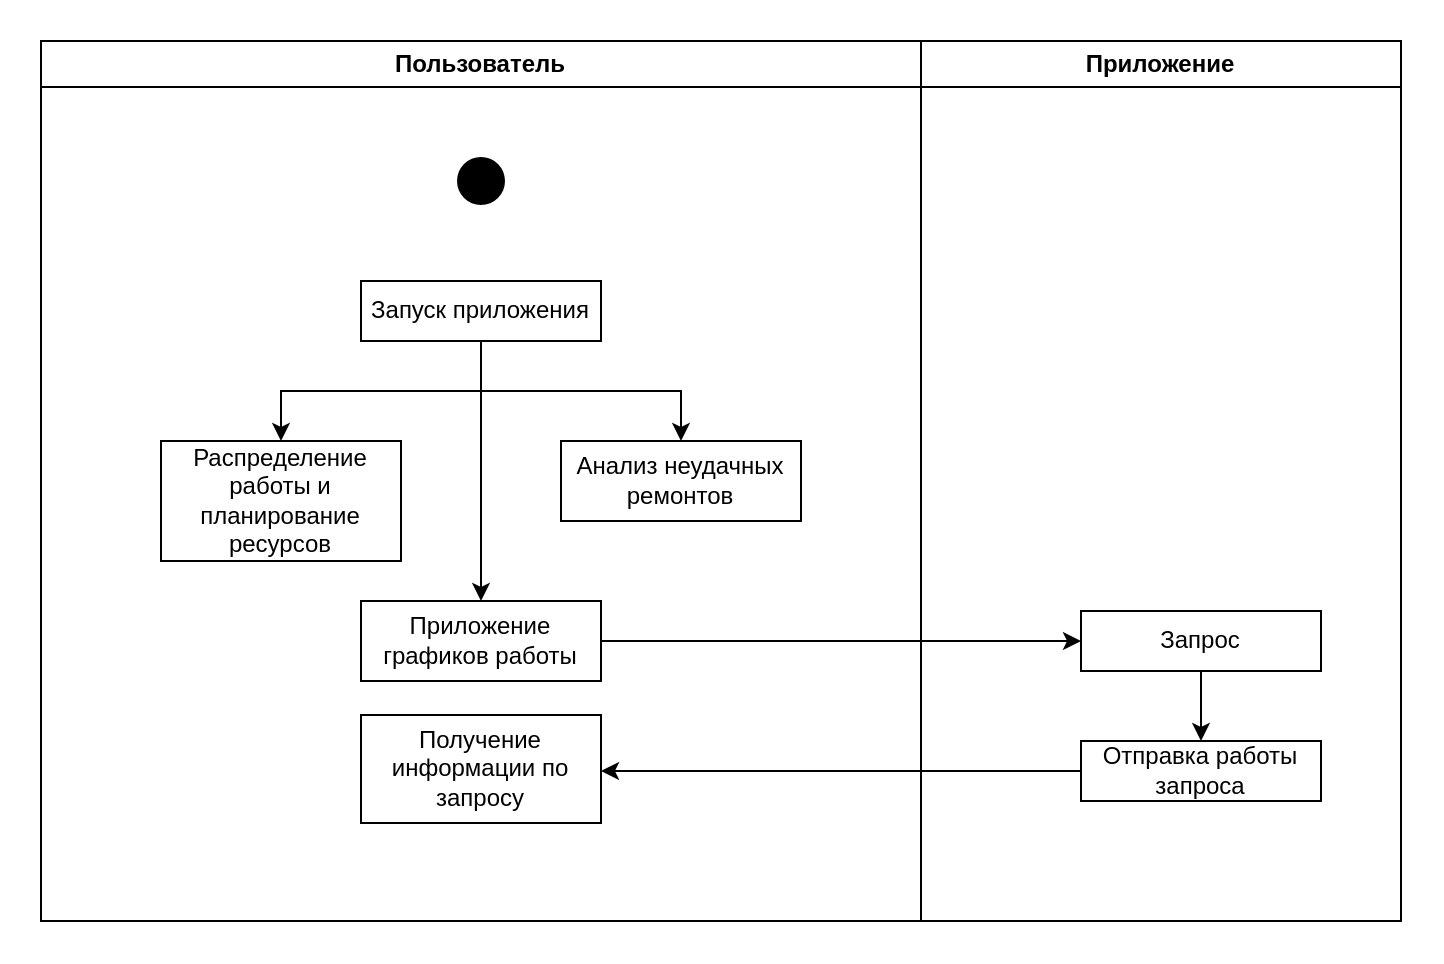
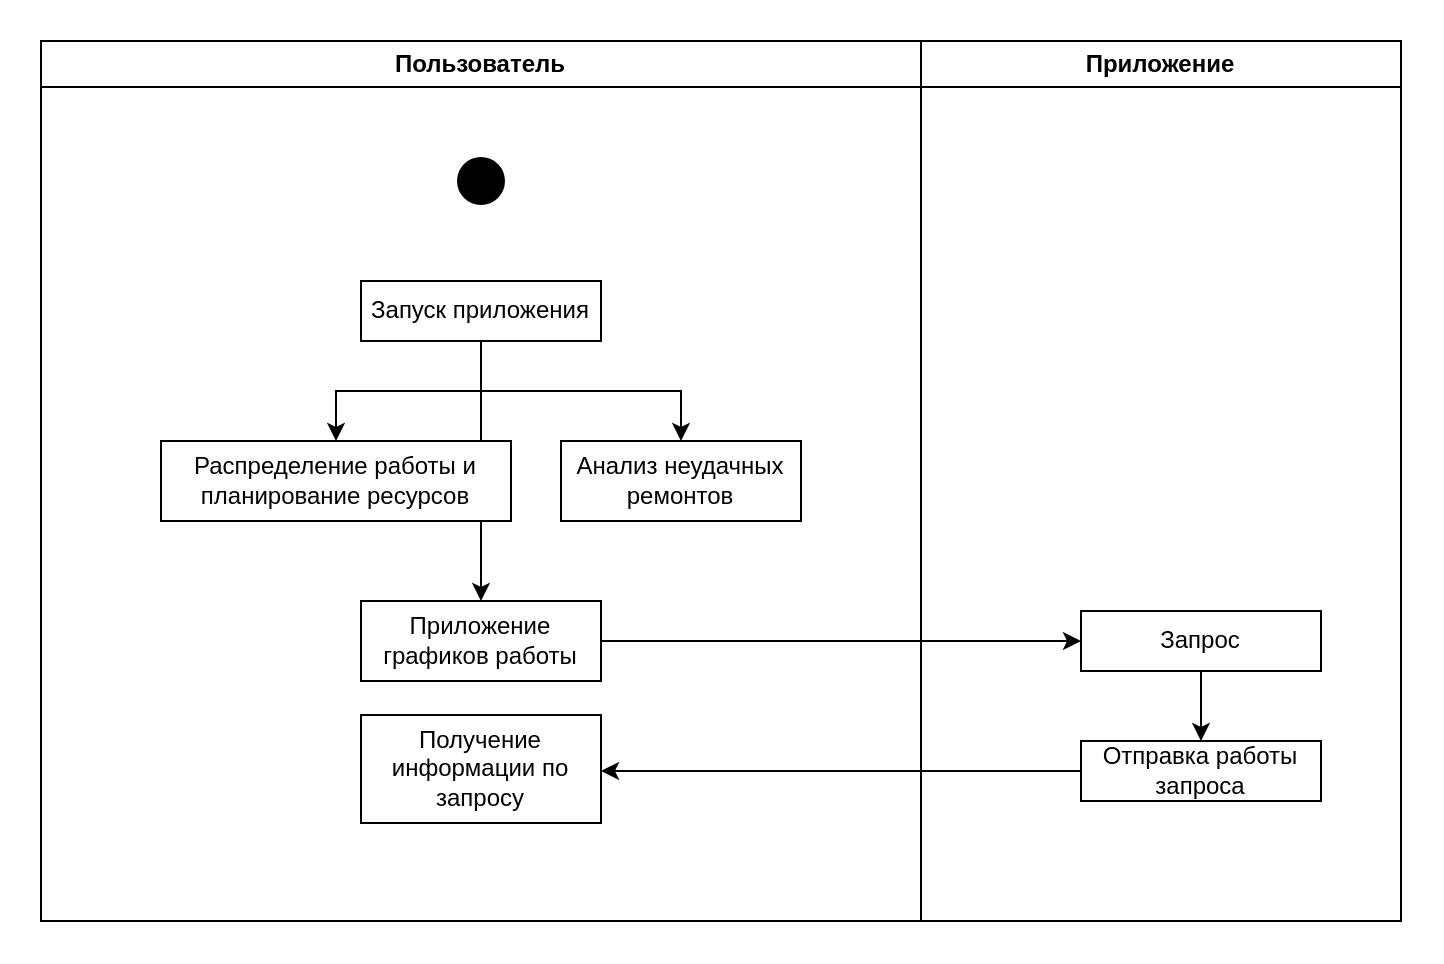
(281, 501) -> (336, 481)
